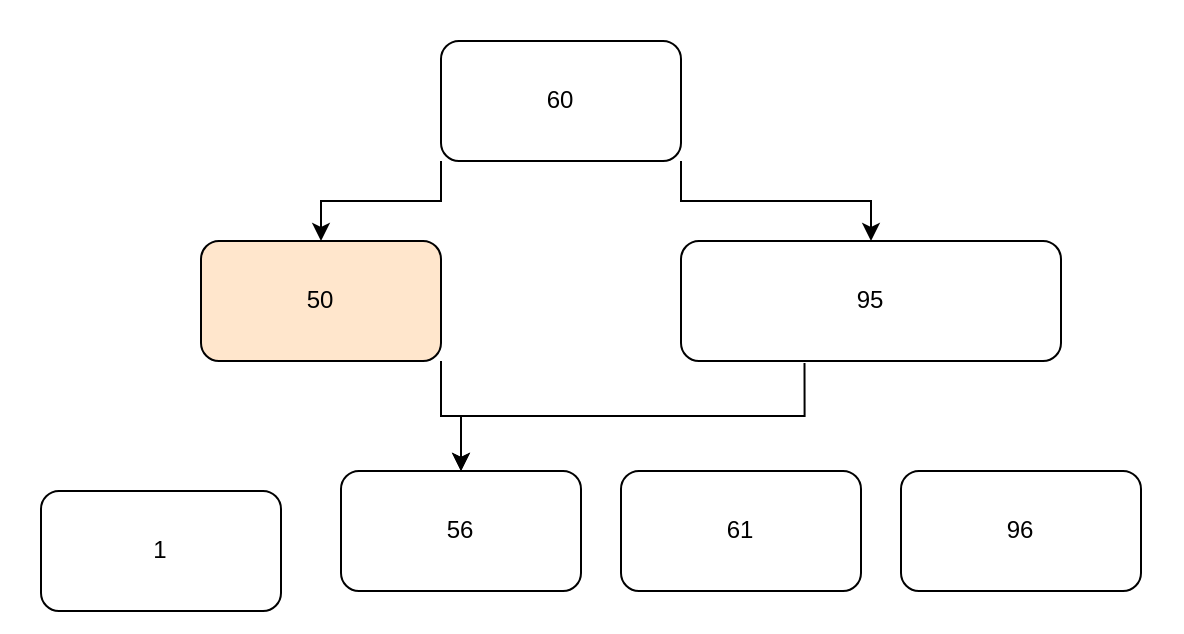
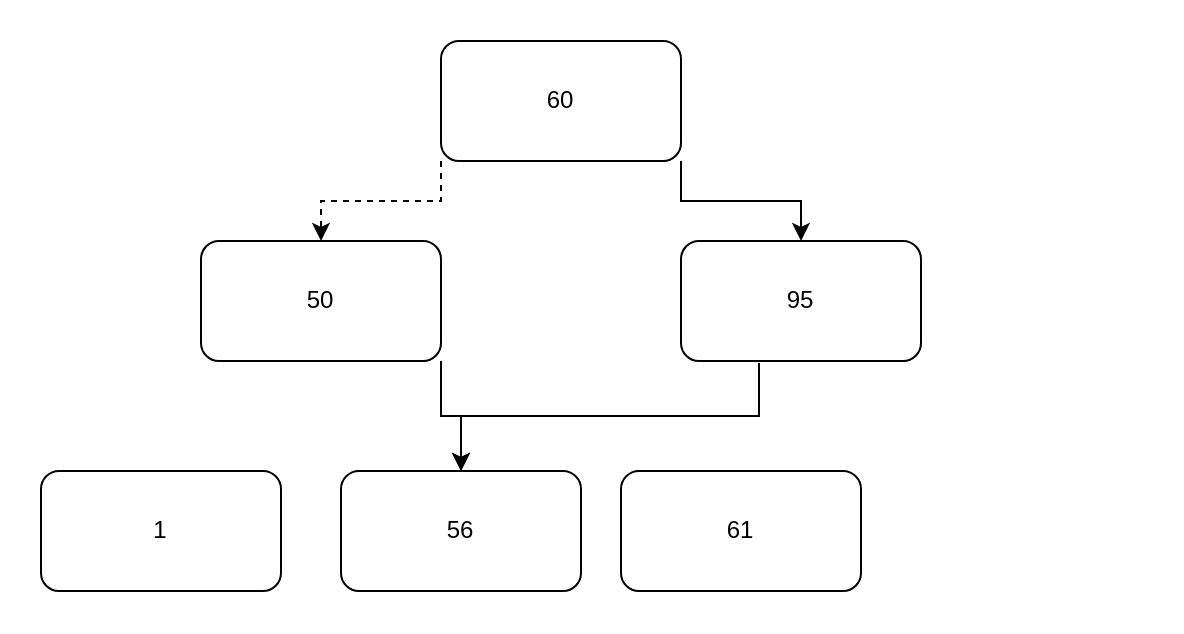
(389, 201) -> (389, 201)
(321, 301) -> (321, 301)
(871, 301) -> (801, 301)
(1021, 531) -> none
(161, 551) -> (161, 531)
